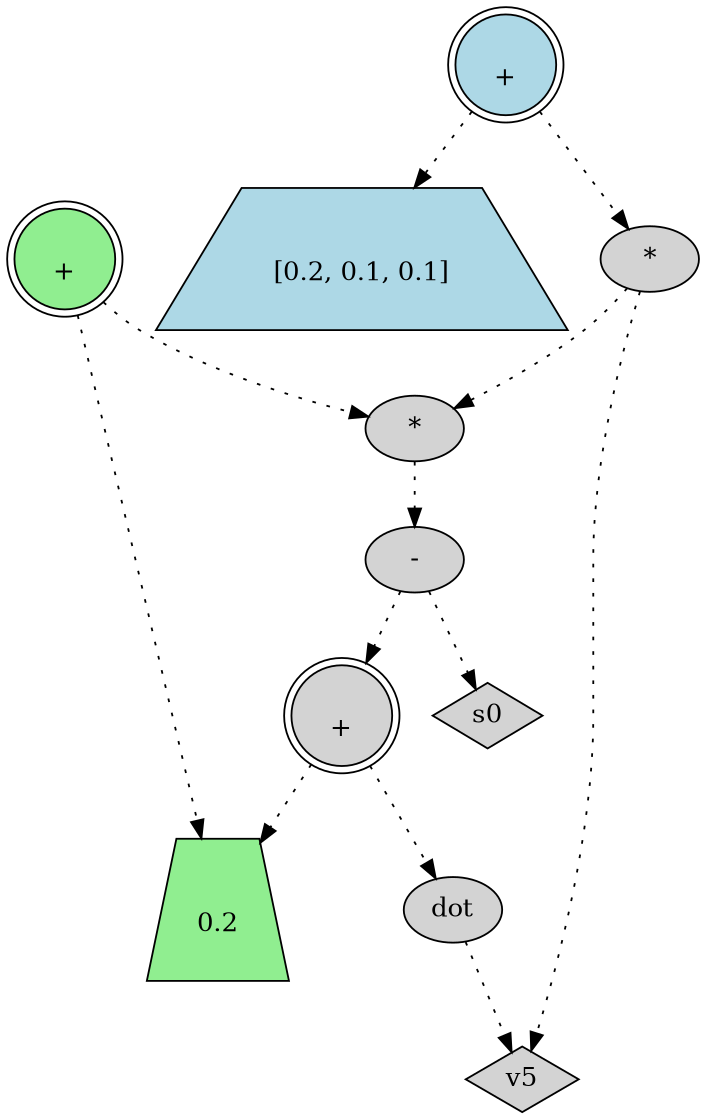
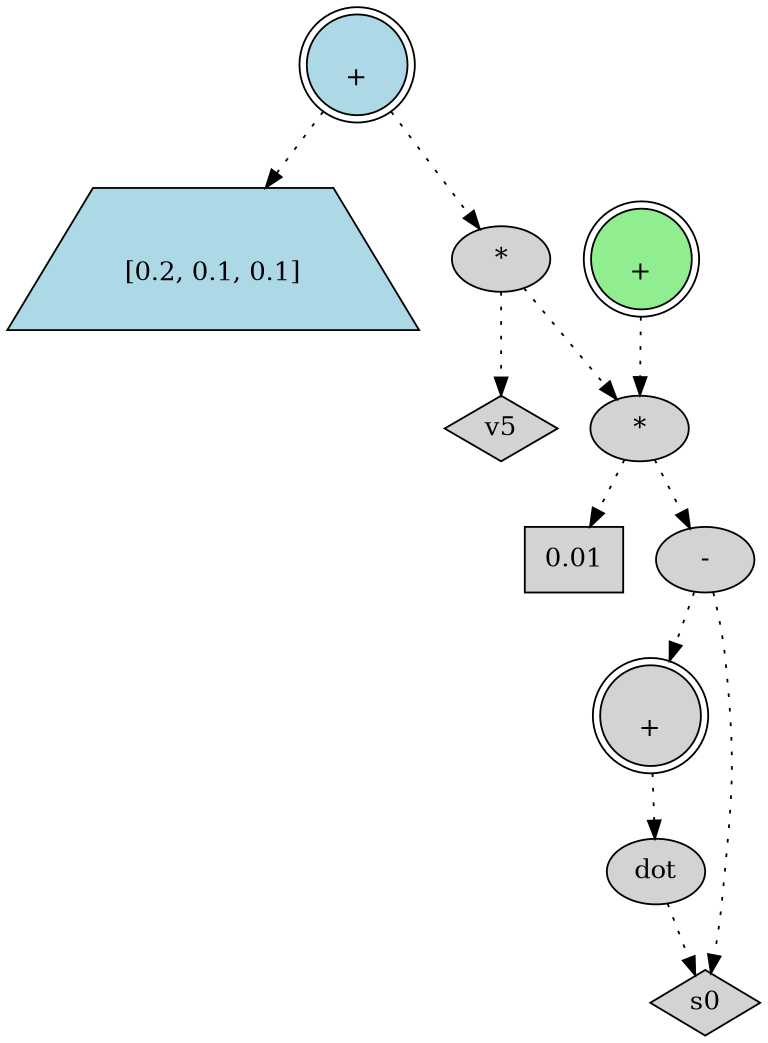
none -> (574, 560)
(218, 910) -> none
(485, 988) -> (678, 931)
